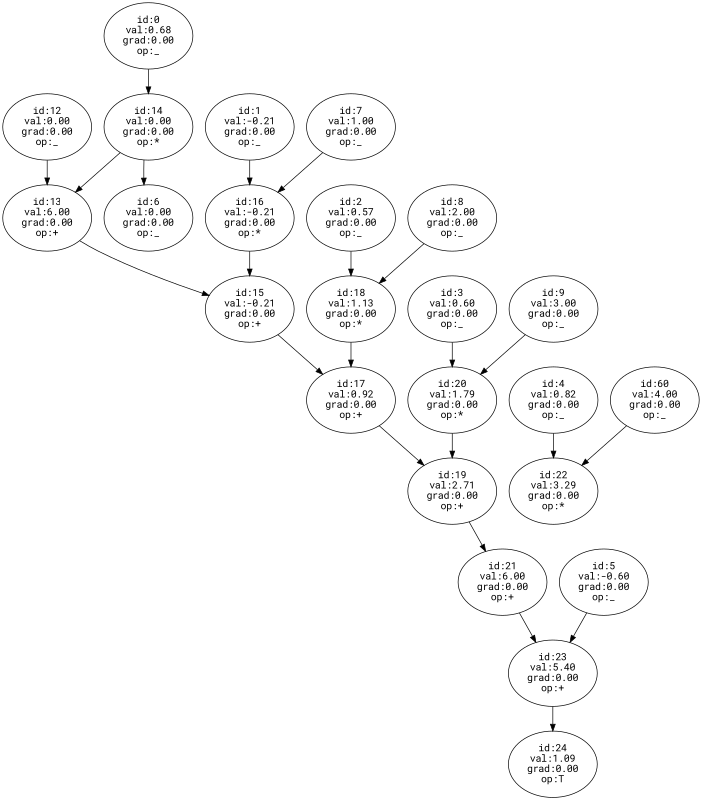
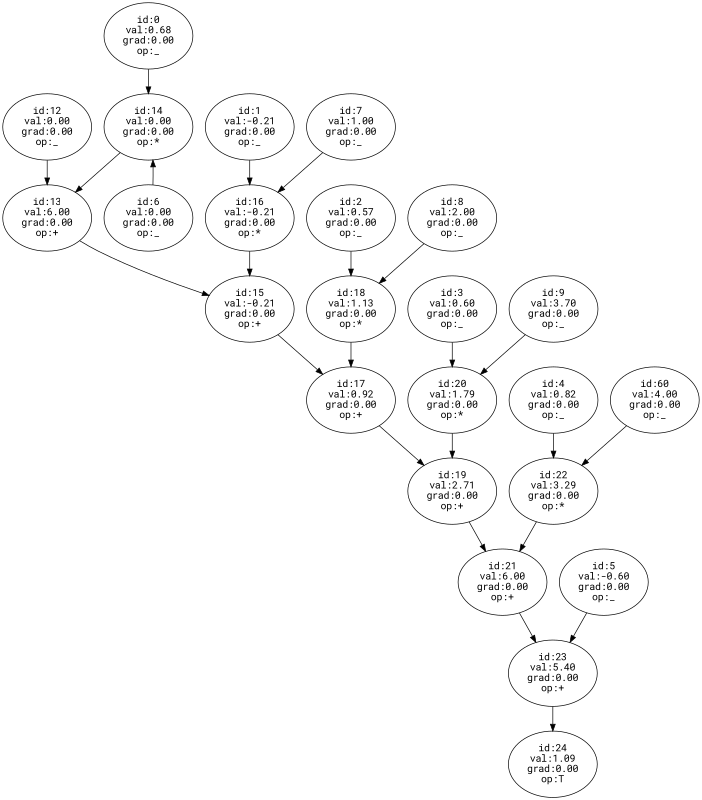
(144, 169) -> (153, 176)
(554, 309) -> (554, 309)
none -> (530, 534)
